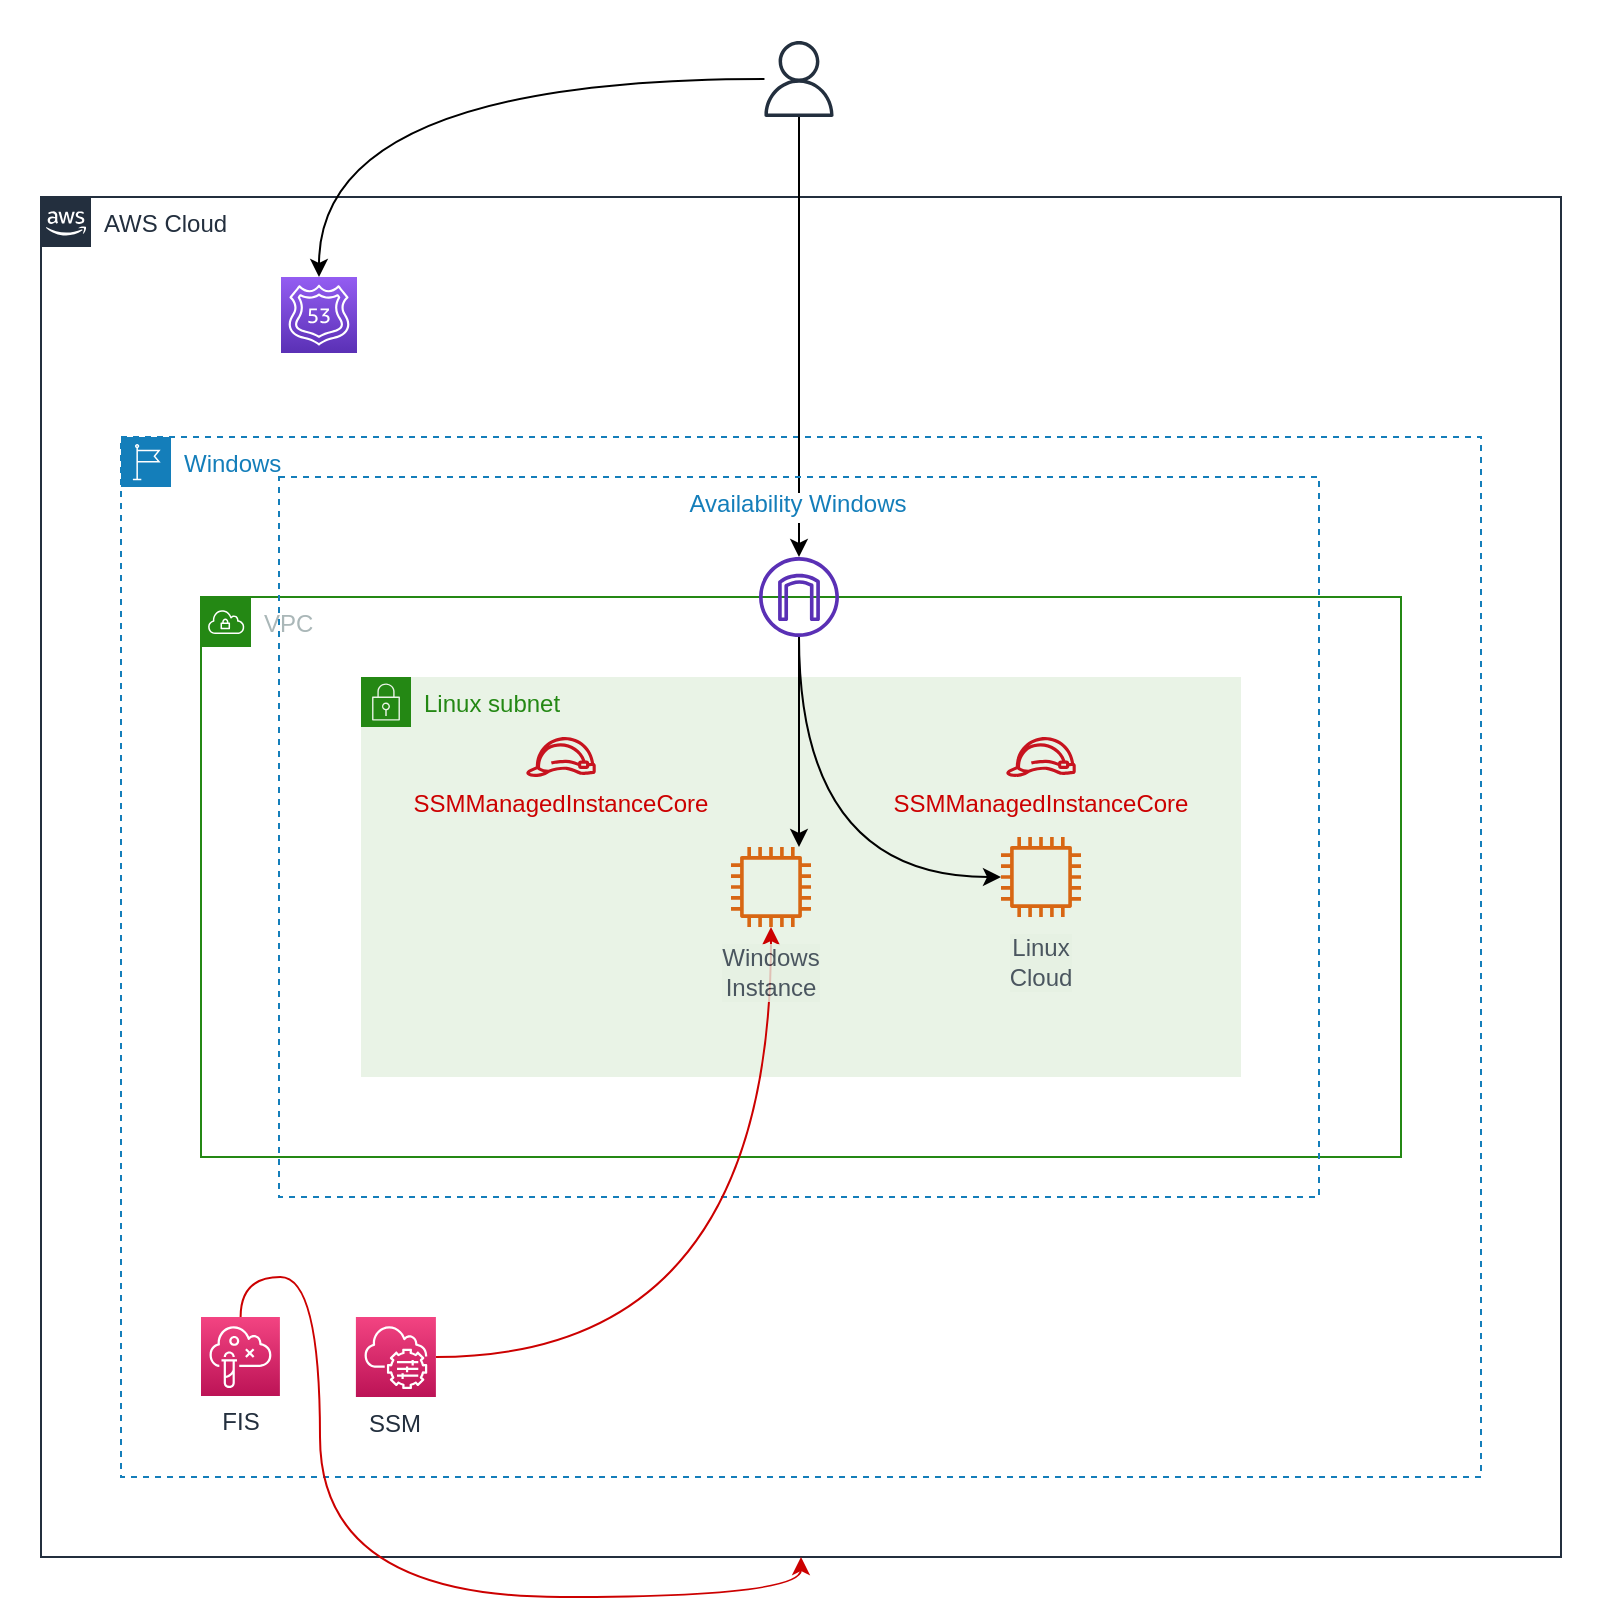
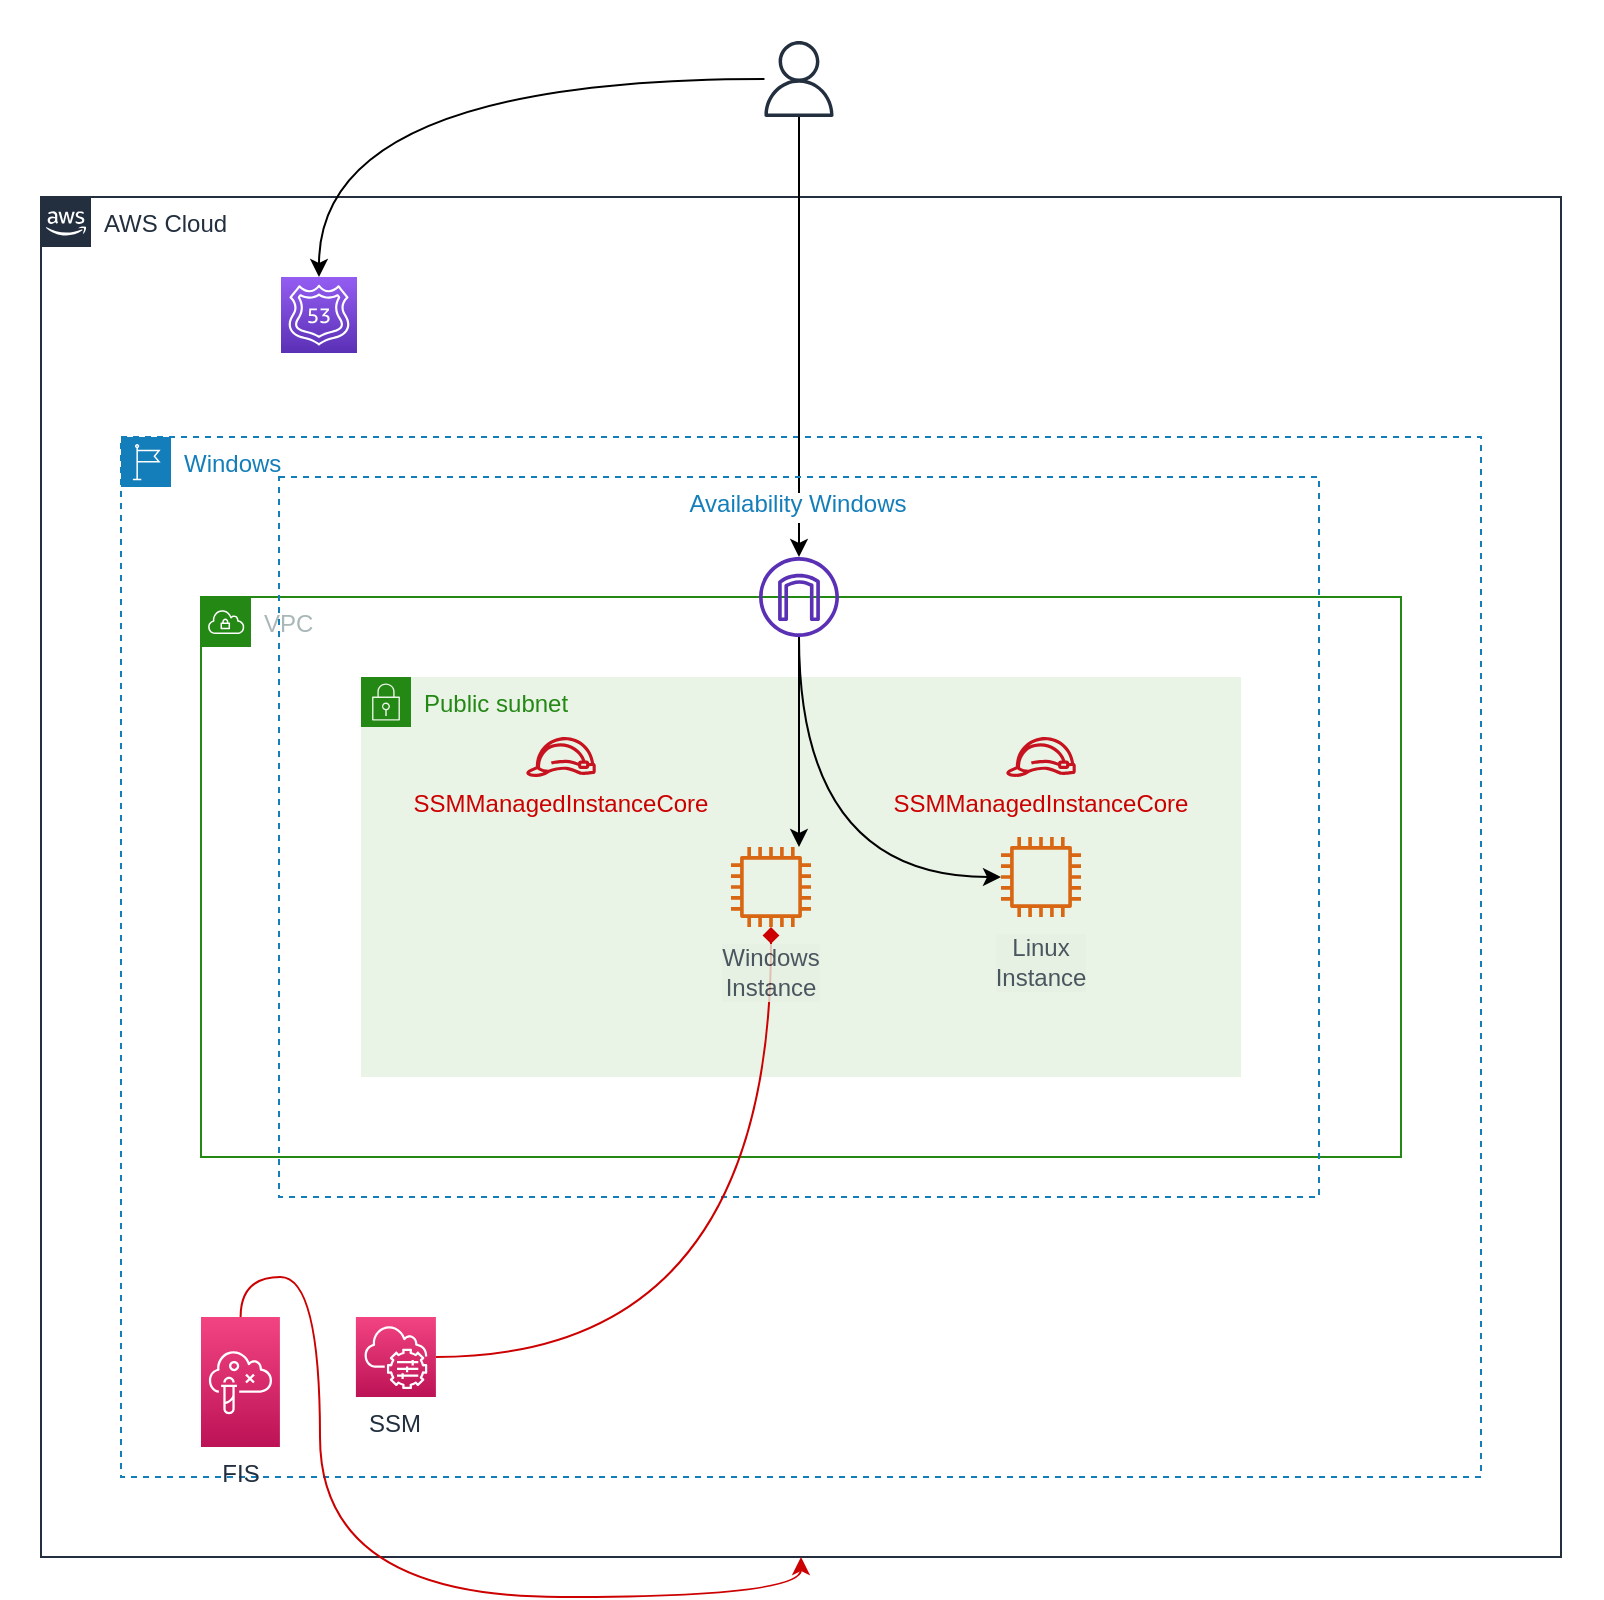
(499, 705) -> (503, 705)
(771, 942) -> (771, 943)
(1042, 962) -> (1042, 962)
(240, 1356) -> (240, 1382)
